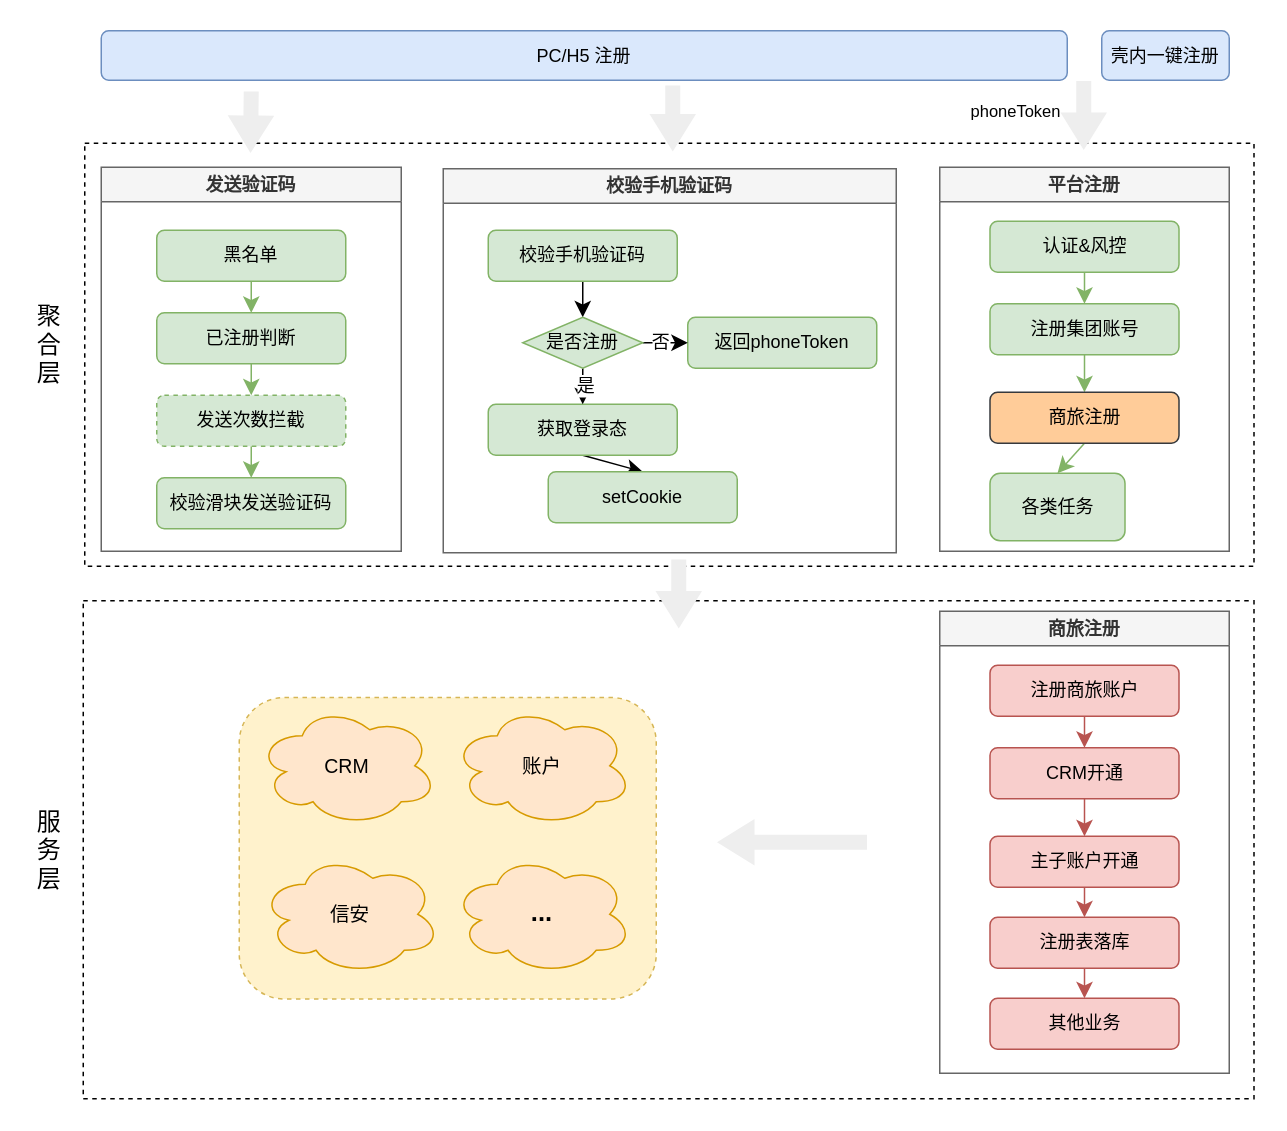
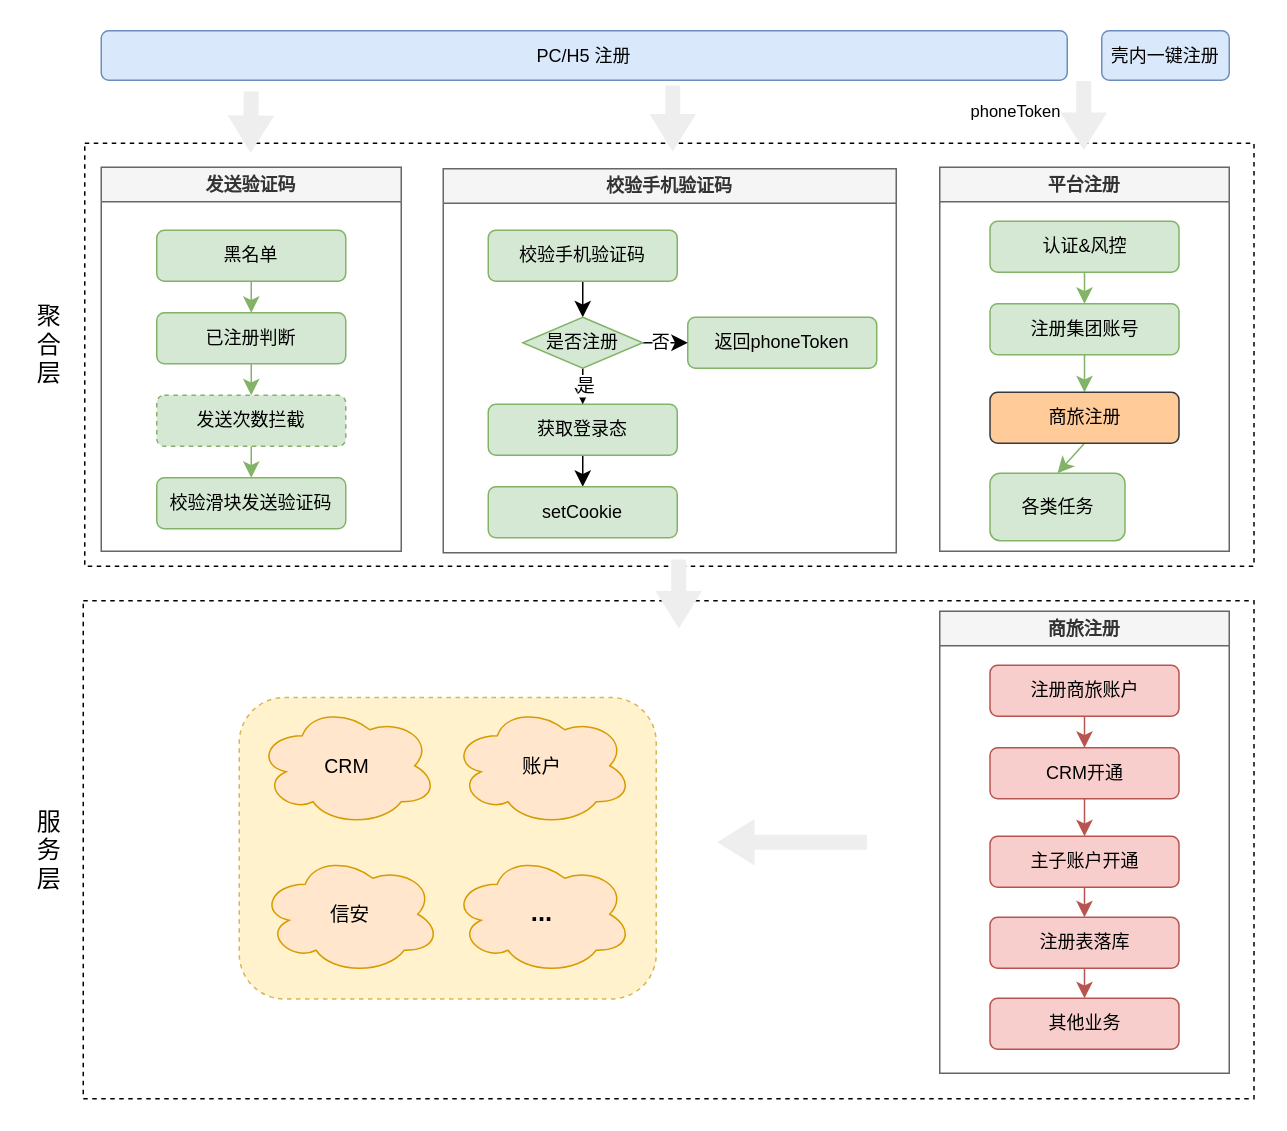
(643, 497) -> (583, 512)
